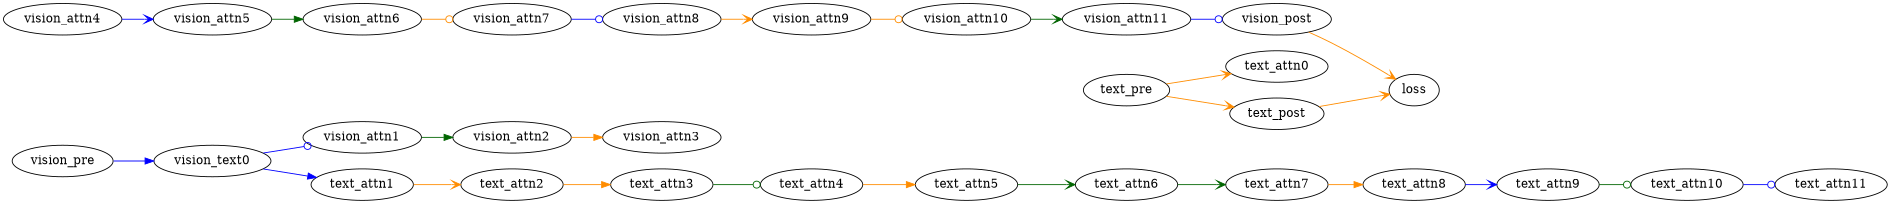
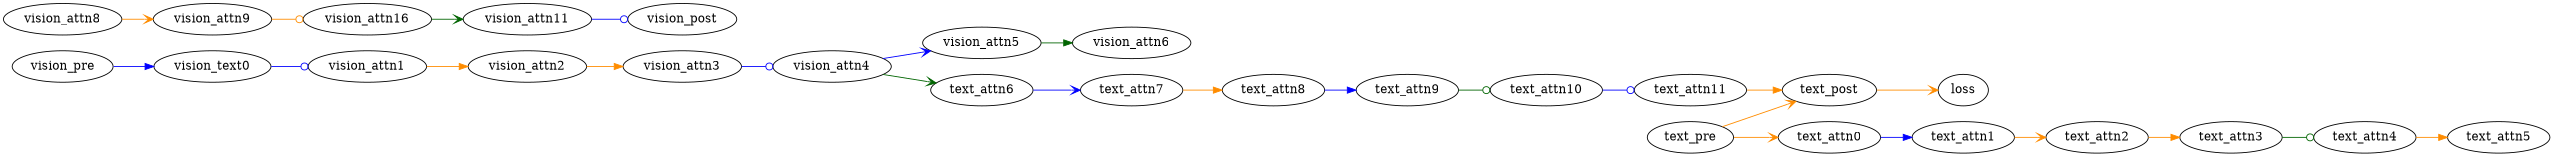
(512, 19) -> none
(967, 19) -> (367, 19)
(1349, 52) -> none
none -> (754, 66)
none -> (1760, 90)
(433, 137) -> (443, 66)
(286, 173) -> (1892, 137)
(1042, 185) -> (905, 78)
(1197, 185) -> (1052, 90)
(1477, 185) -> (1336, 90)
